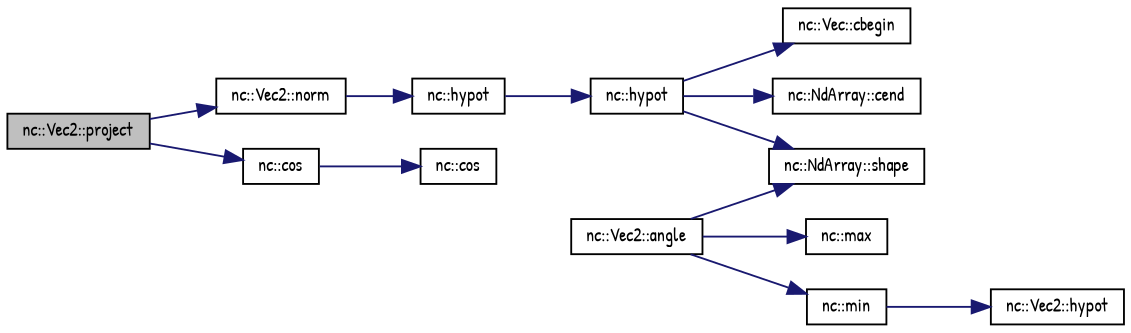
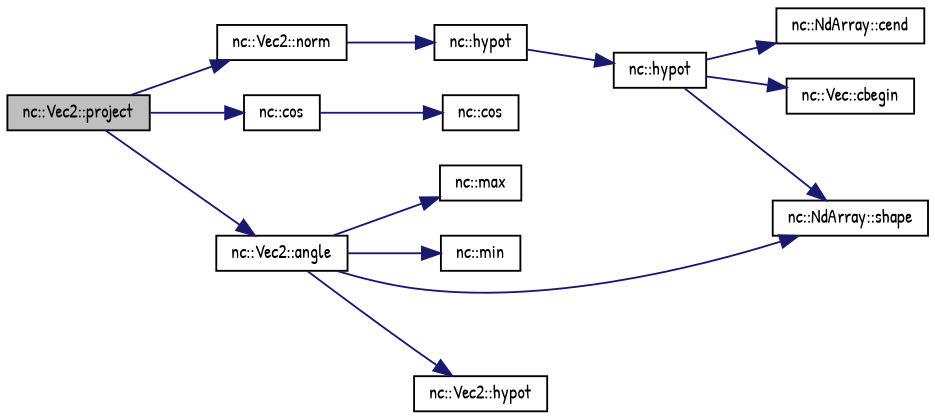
none -> (173, 178)
(929, 307) -> (371, 319)
